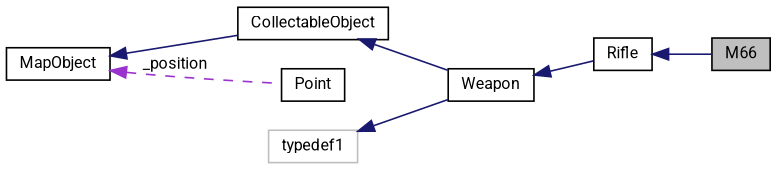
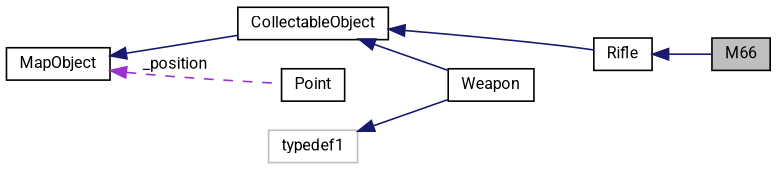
(572, 66) -> (499, 39)
